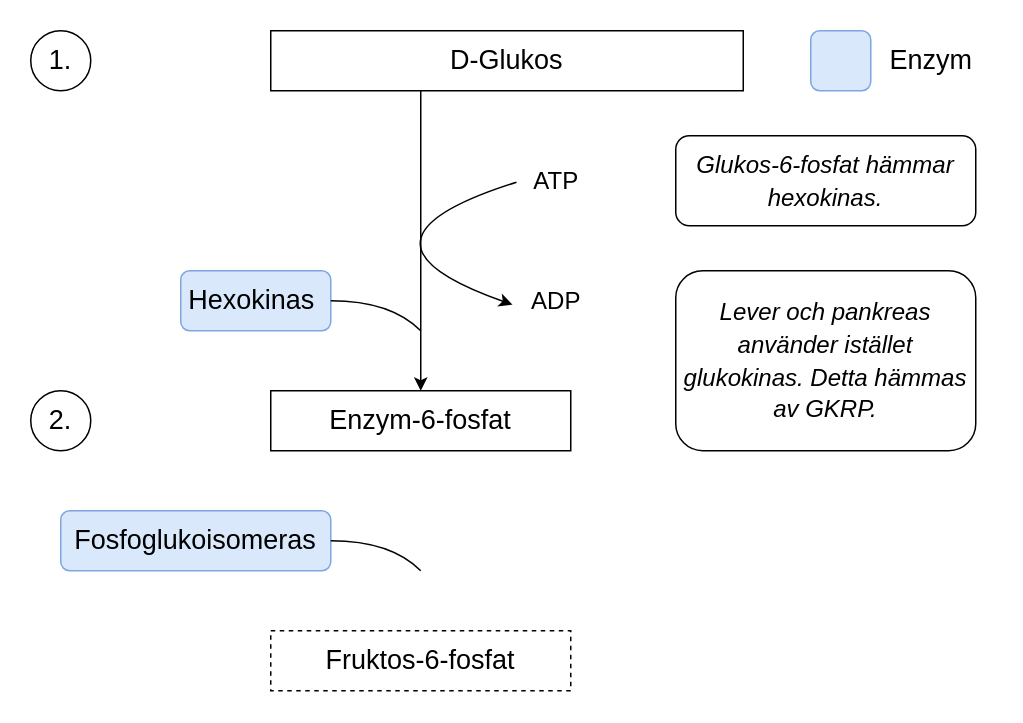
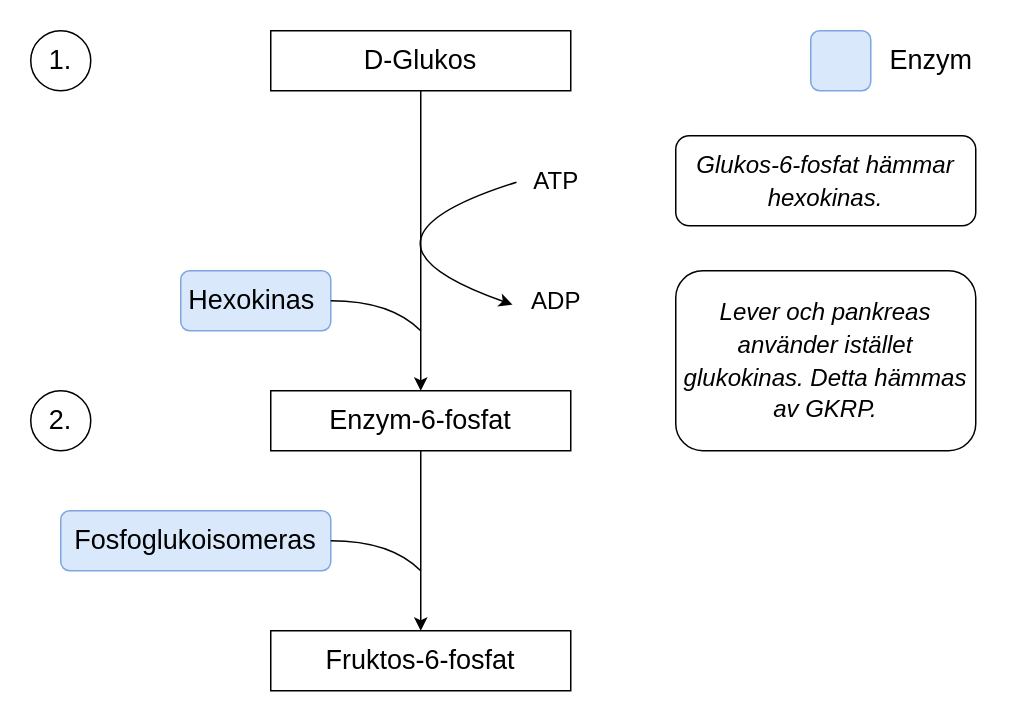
(507, 61) -> (421, 61)
none -> (421, 536)
(421, 661) -> (421, 661)
